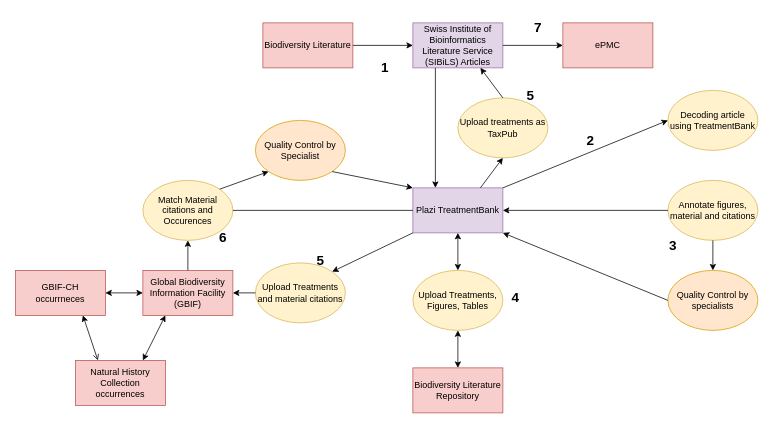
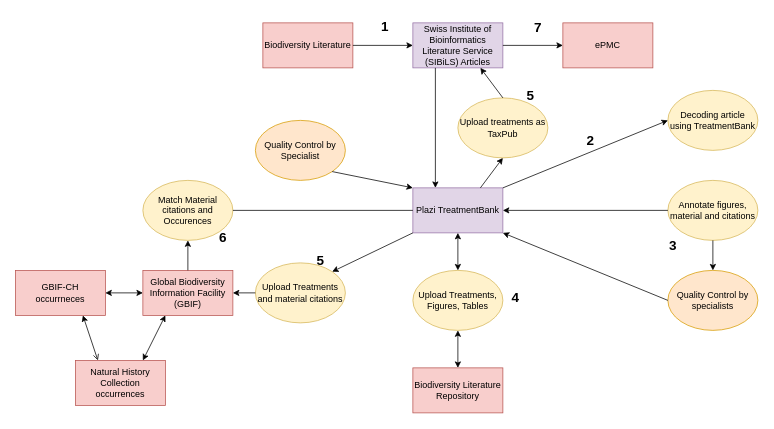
(385, 68) -> (385, 27)
(241, 181) -> none
